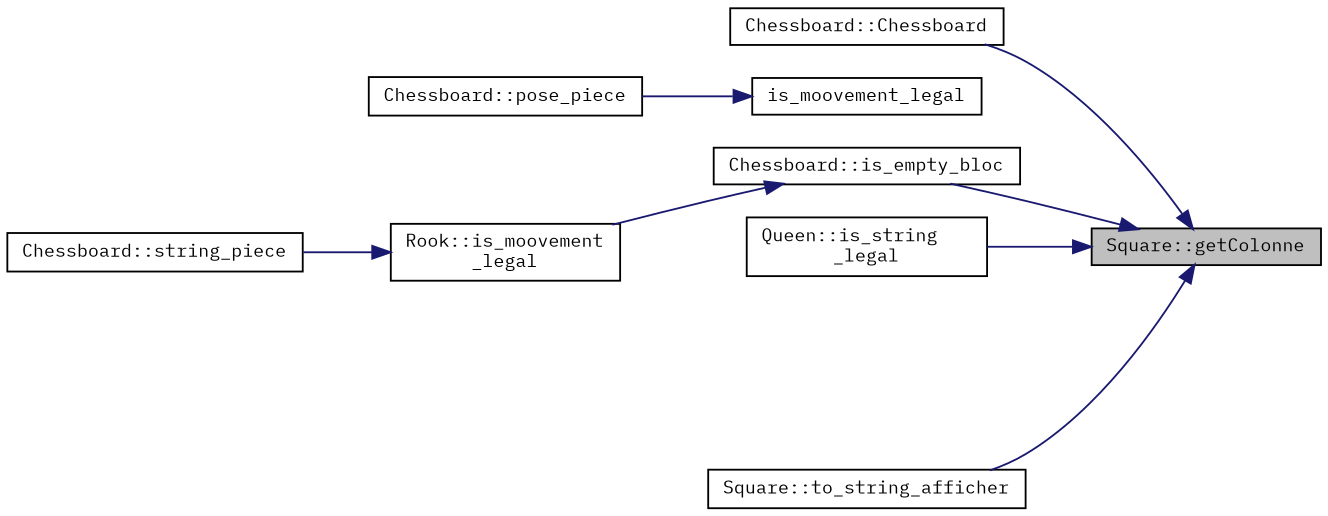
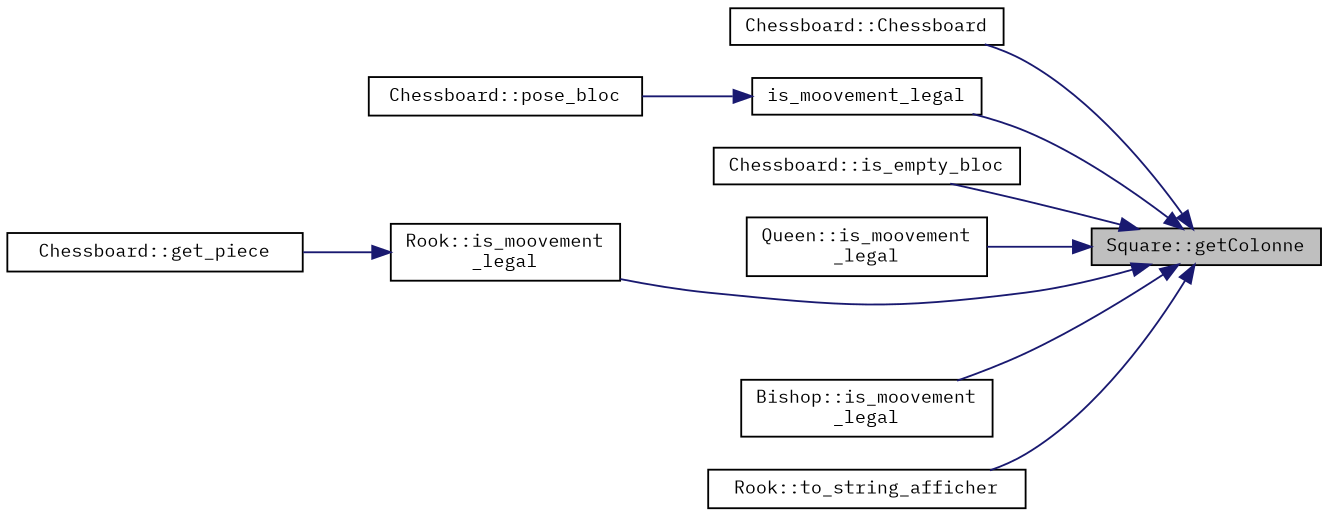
(505, 96) -> (505, 96)
none -> (1075, 156)
(689, 206) -> (877, 304)
(867, 247) -> (867, 247)
(155, 252) -> (155, 252)
none -> (867, 408)
(867, 489) -> (867, 489)
